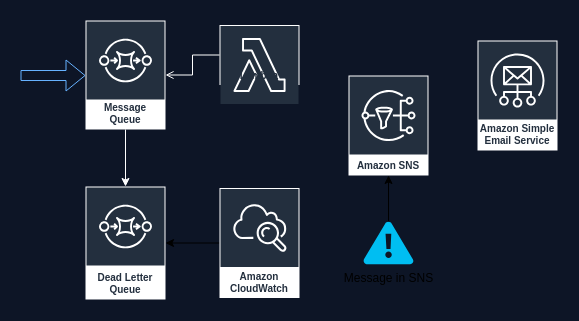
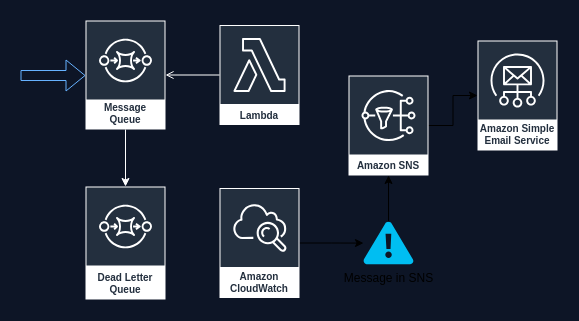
(260, 55) -> (260, 75)
none -> (442, 126)
(174, 243) -> none
none -> (344, 243)
